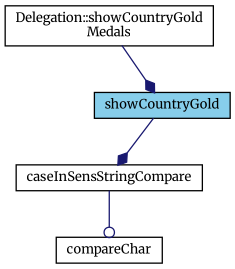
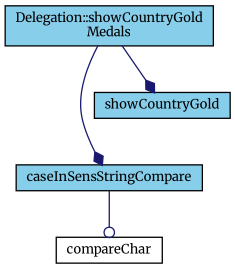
(109, 26) -> (109, 26)
(140, 135) -> (81, 98)
(109, 178) -> (109, 178)
